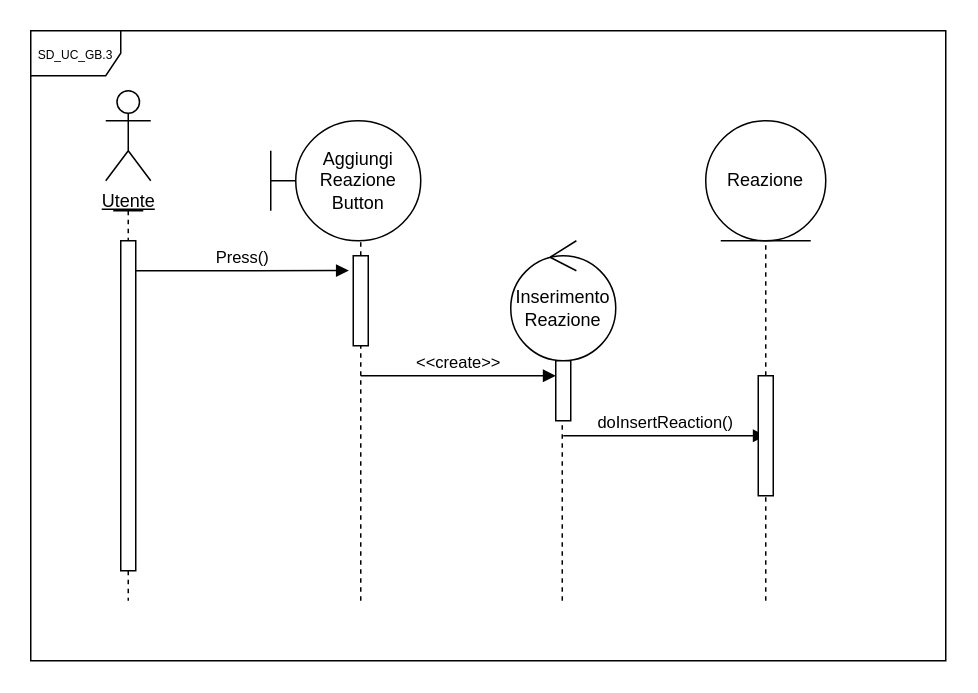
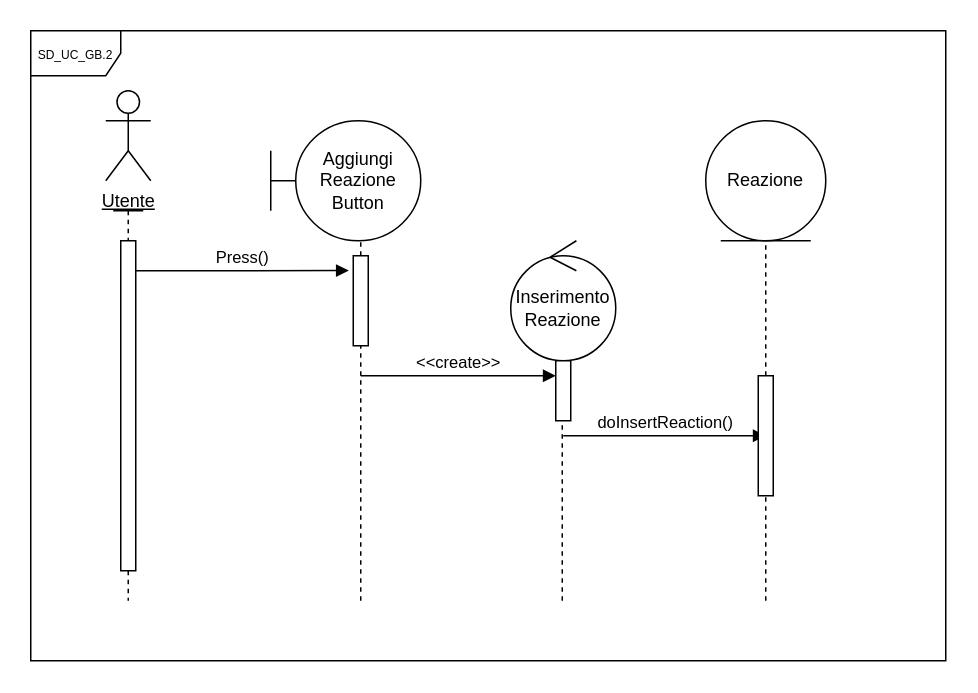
(76, 53) -> (76, 53)
